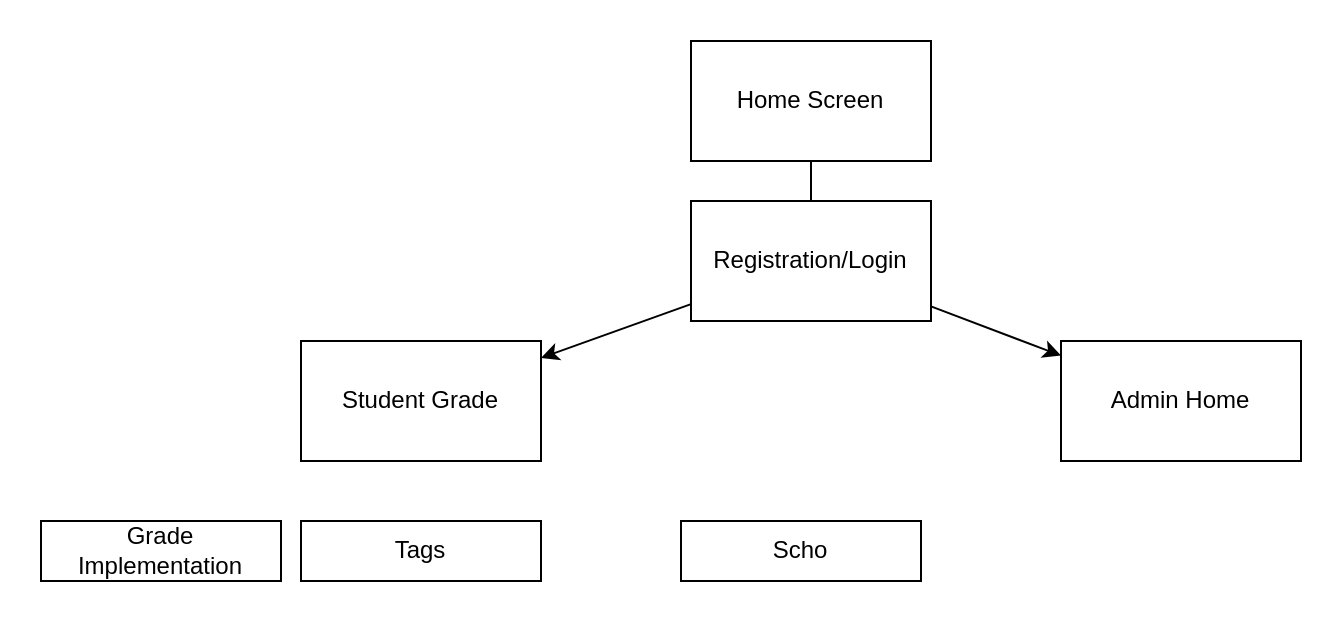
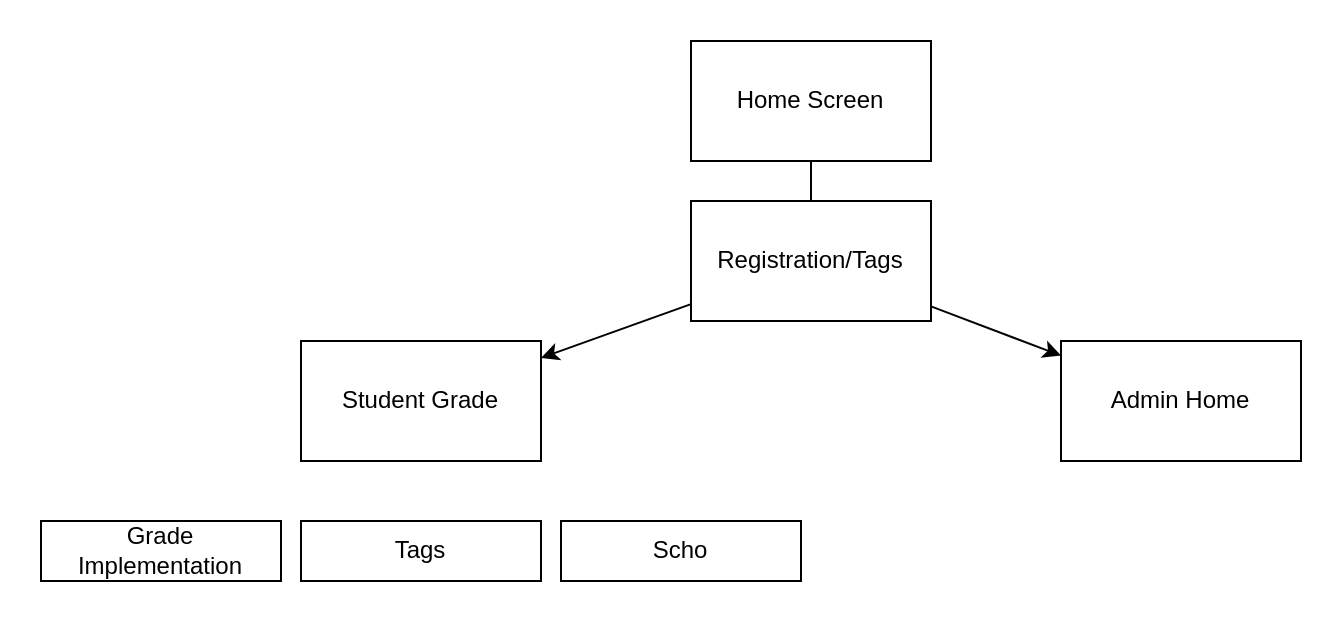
(811, 261) -> (811, 261)
(801, 551) -> (681, 551)
